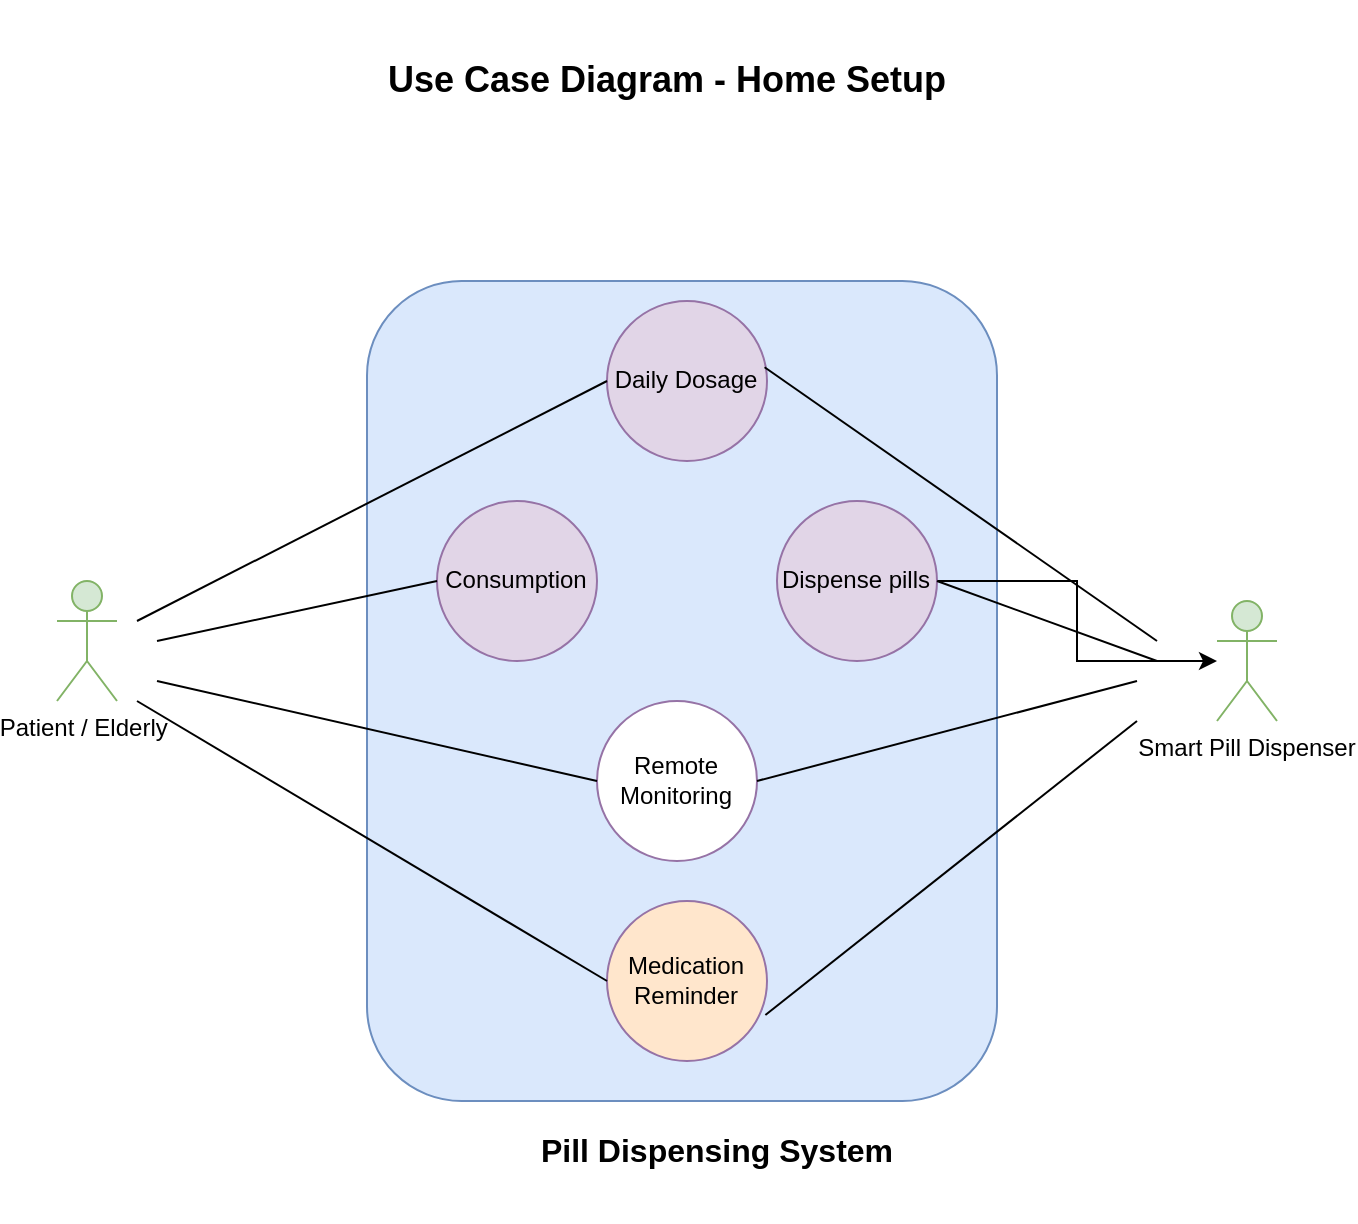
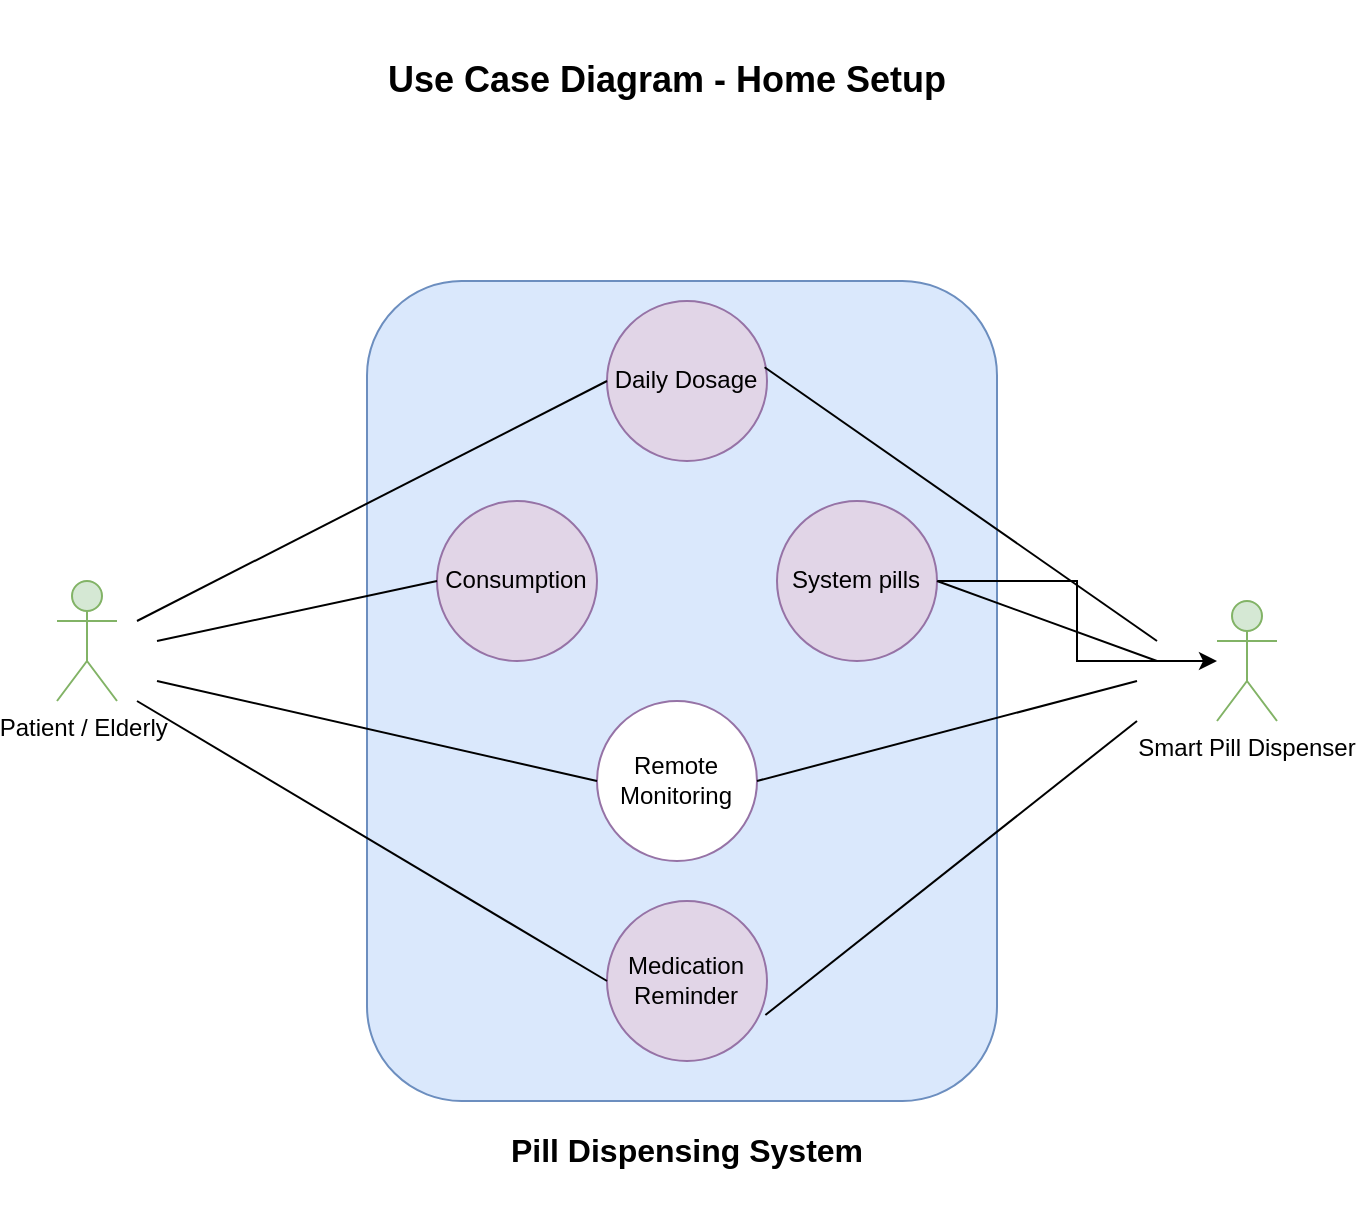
(857, 581) -> (857, 581)
(687, 981) -> (687, 981)
(717, 1151) -> (687, 1151)
